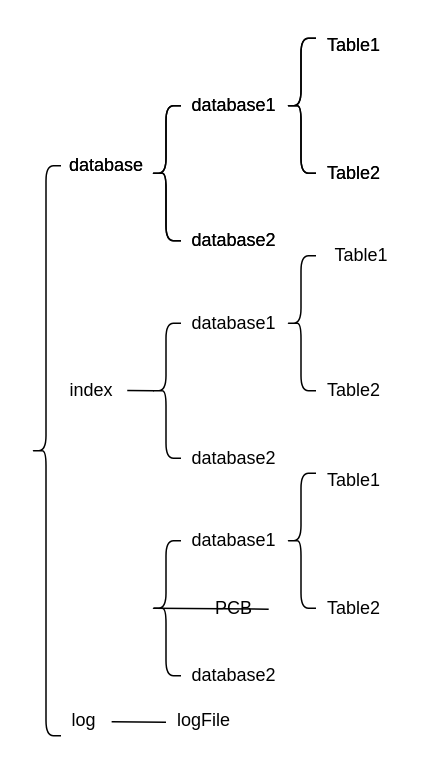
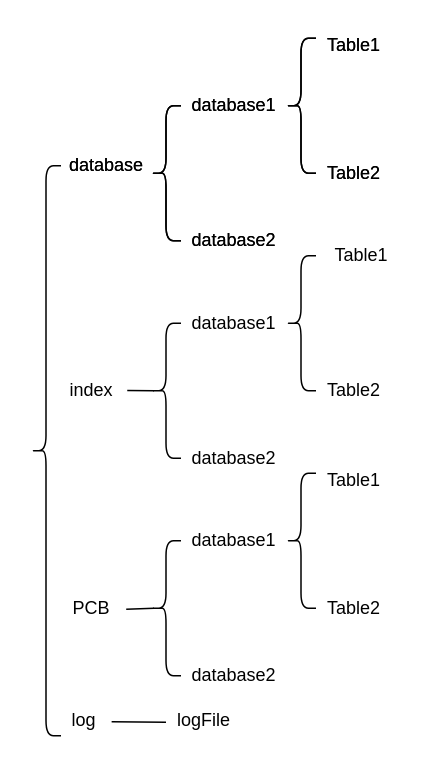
(233, 608) -> (91, 608)
